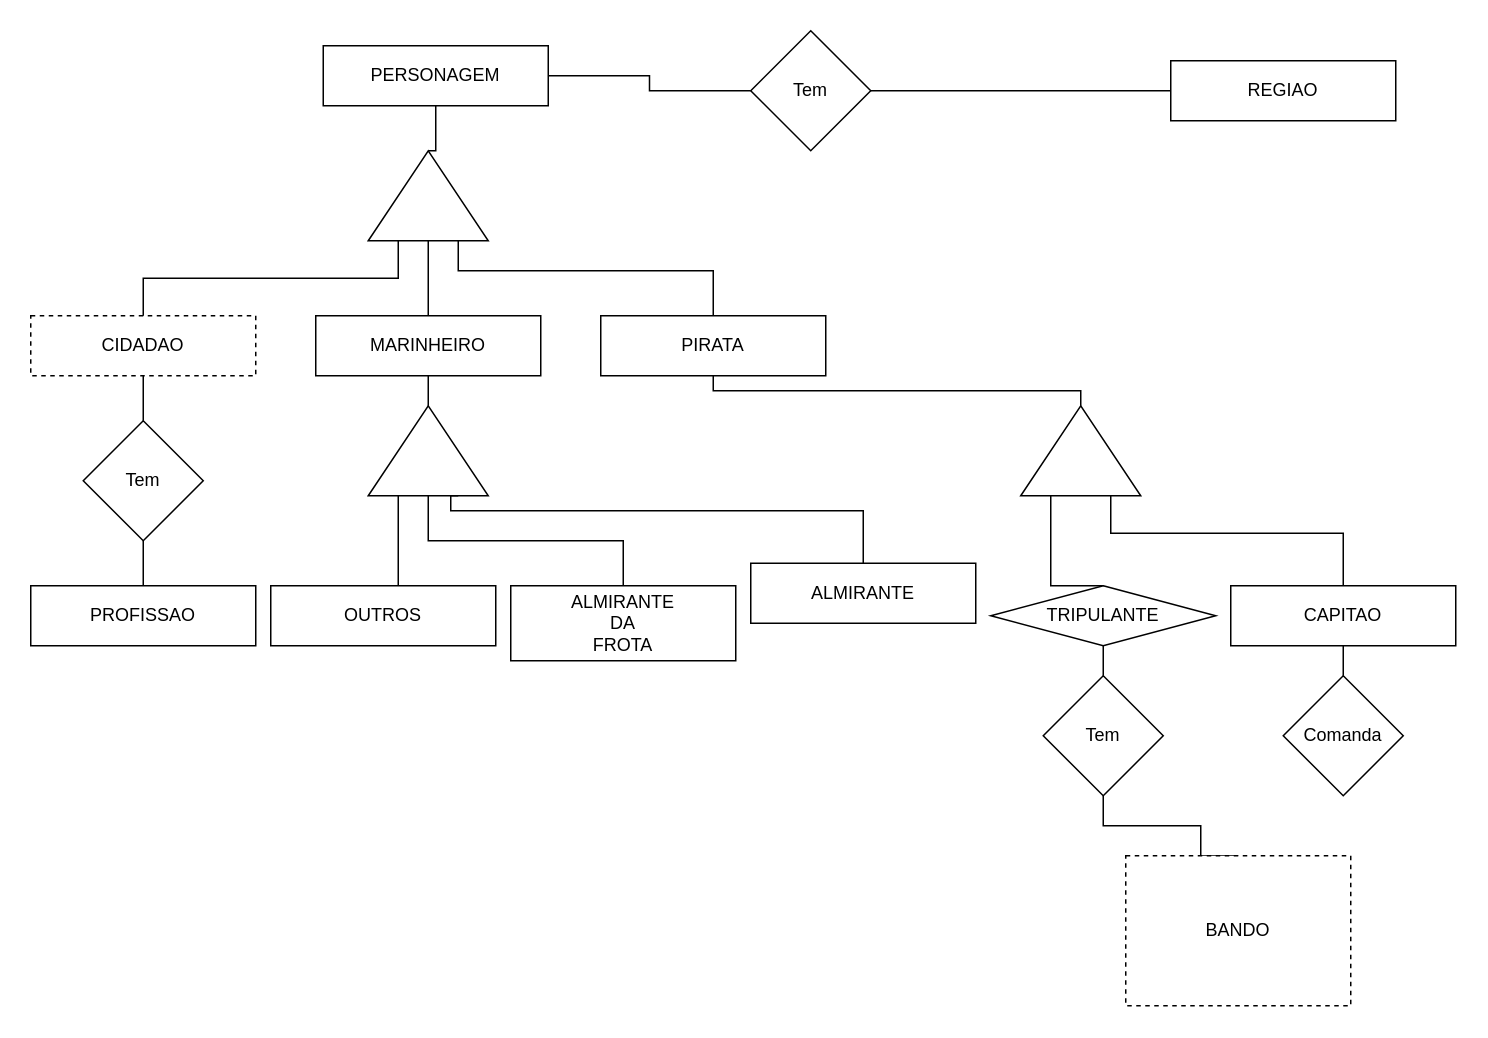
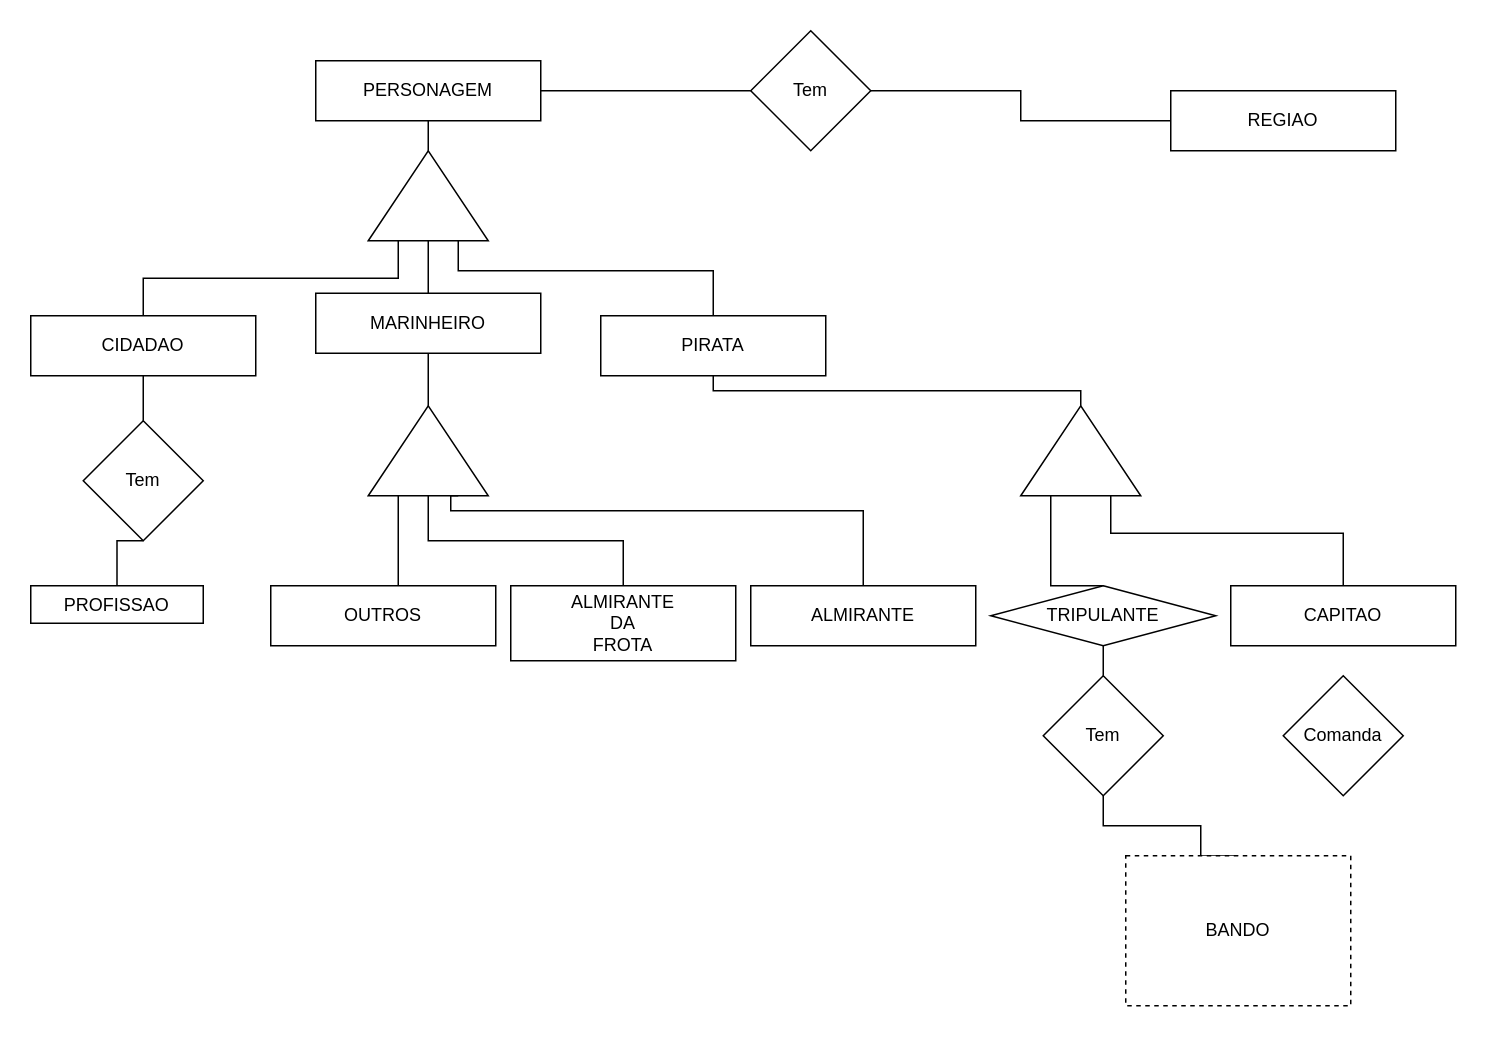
(436, 76) -> (428, 91)
(1283, 91) -> (1283, 121)
(143, 346) -> (143, 346)
(428, 346) -> (428, 323)
(863, 593) -> (863, 616)
(143, 616) -> (117, 605)
(1343, 661) -> none
